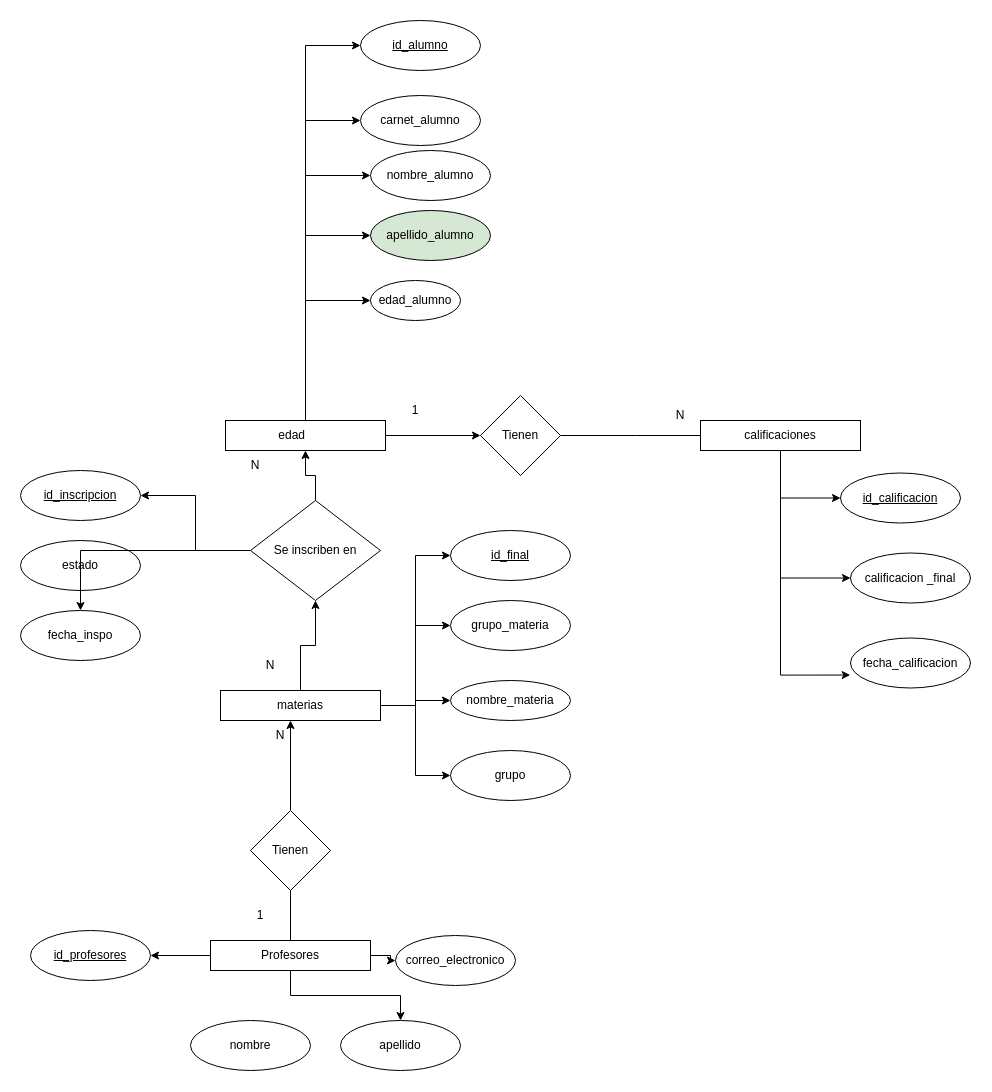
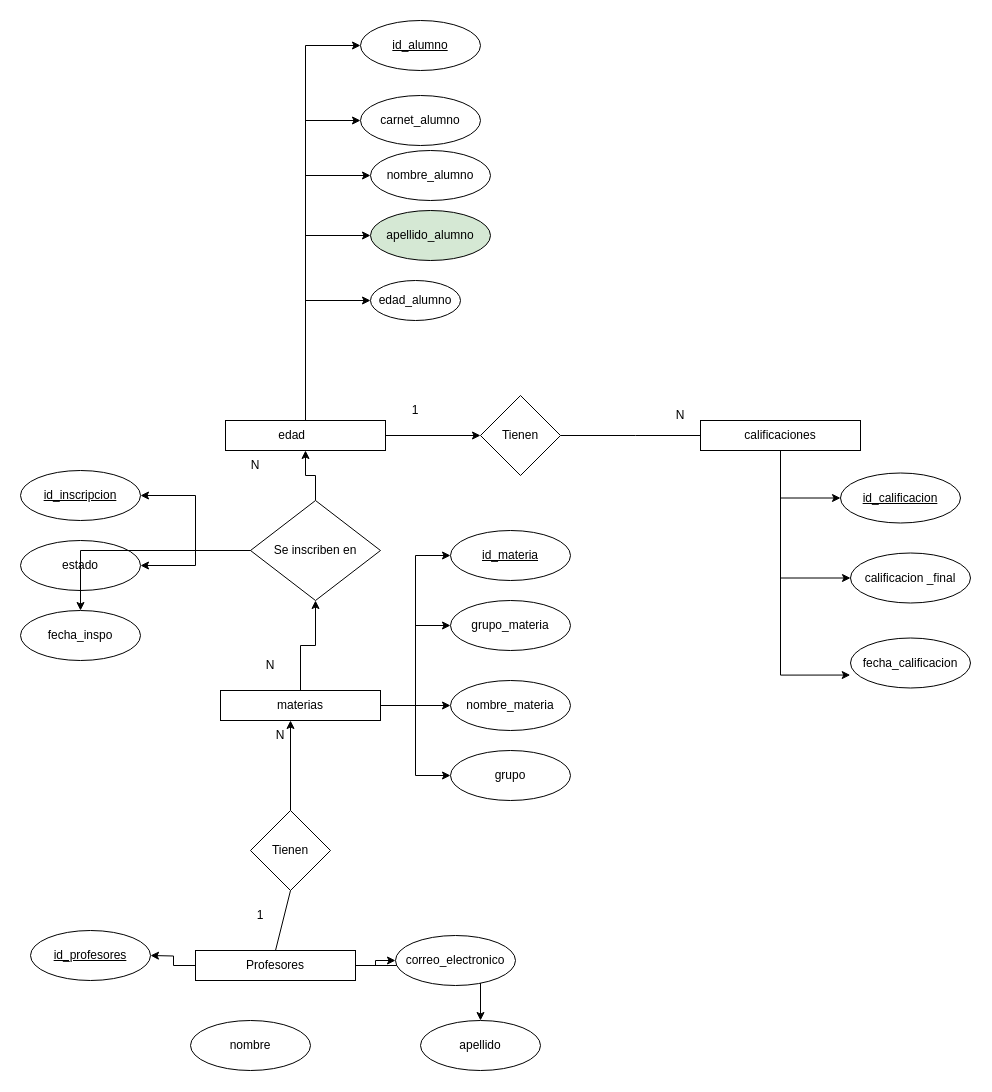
(511, 556) -> (511, 556)
none -> (178, 566)
(511, 701) -> (511, 706)
(291, 956) -> (276, 966)
(401, 1046) -> (481, 1046)
